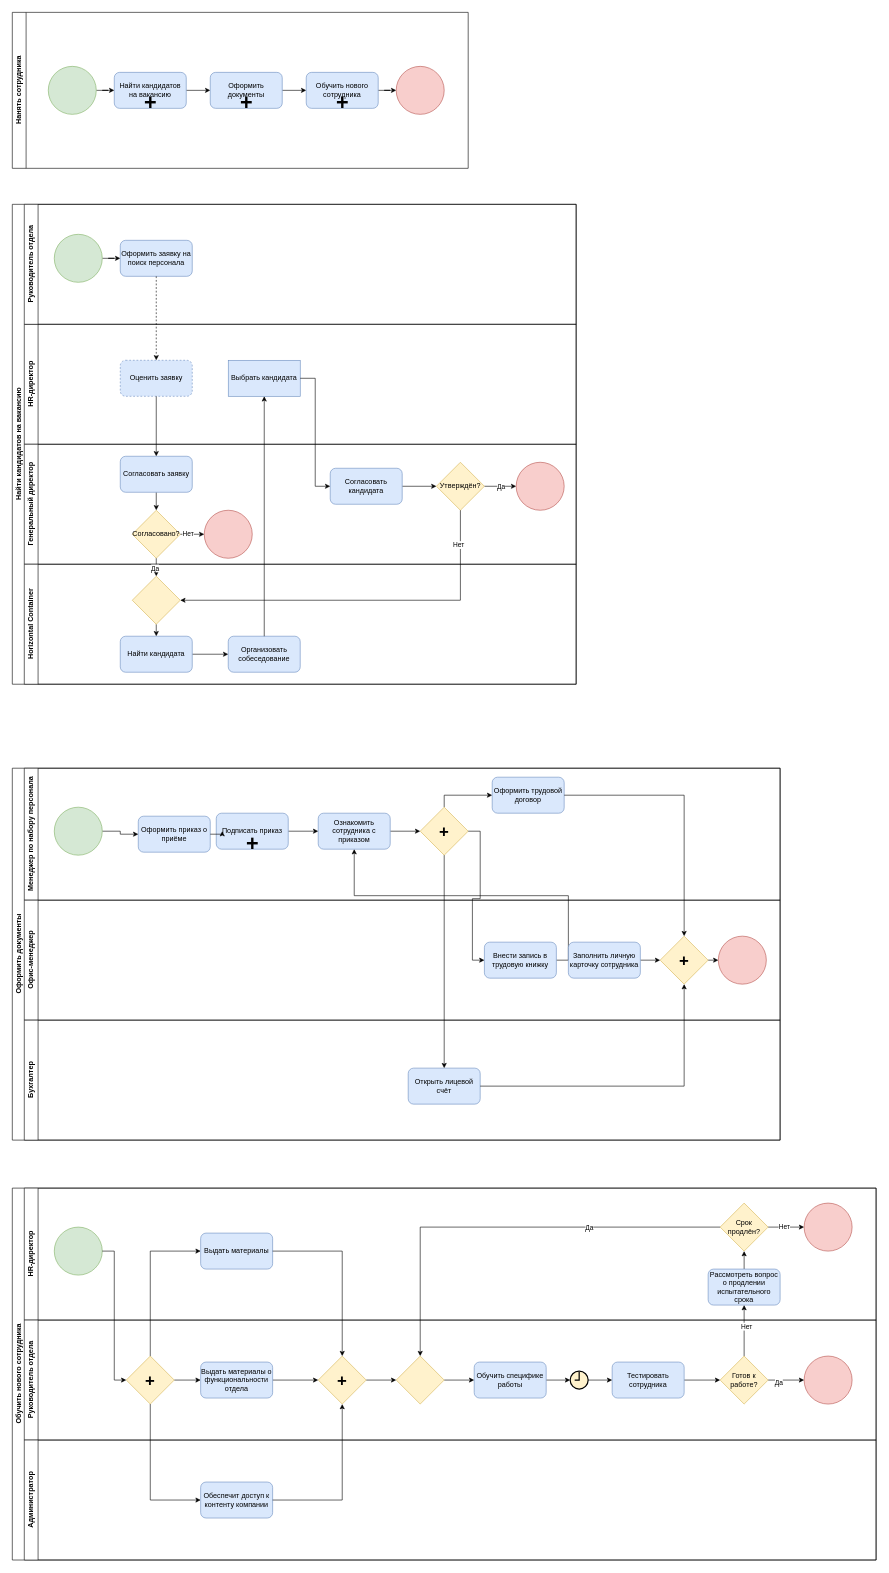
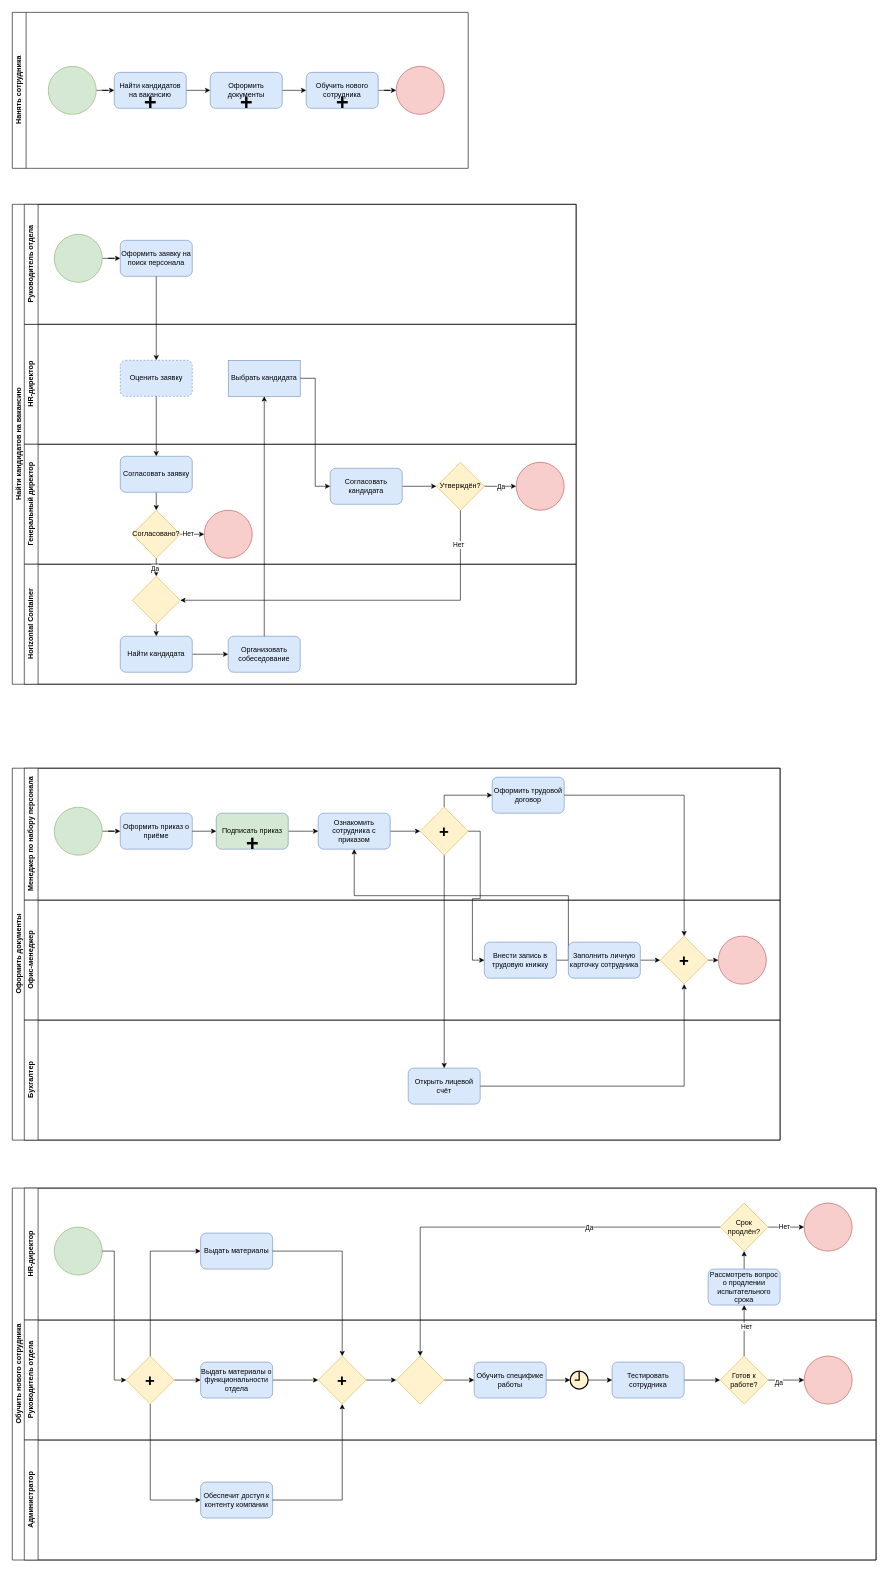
(156, 316) -> (156, 316)
(252, 831) -> (252, 831)
(174, 834) -> (156, 831)
